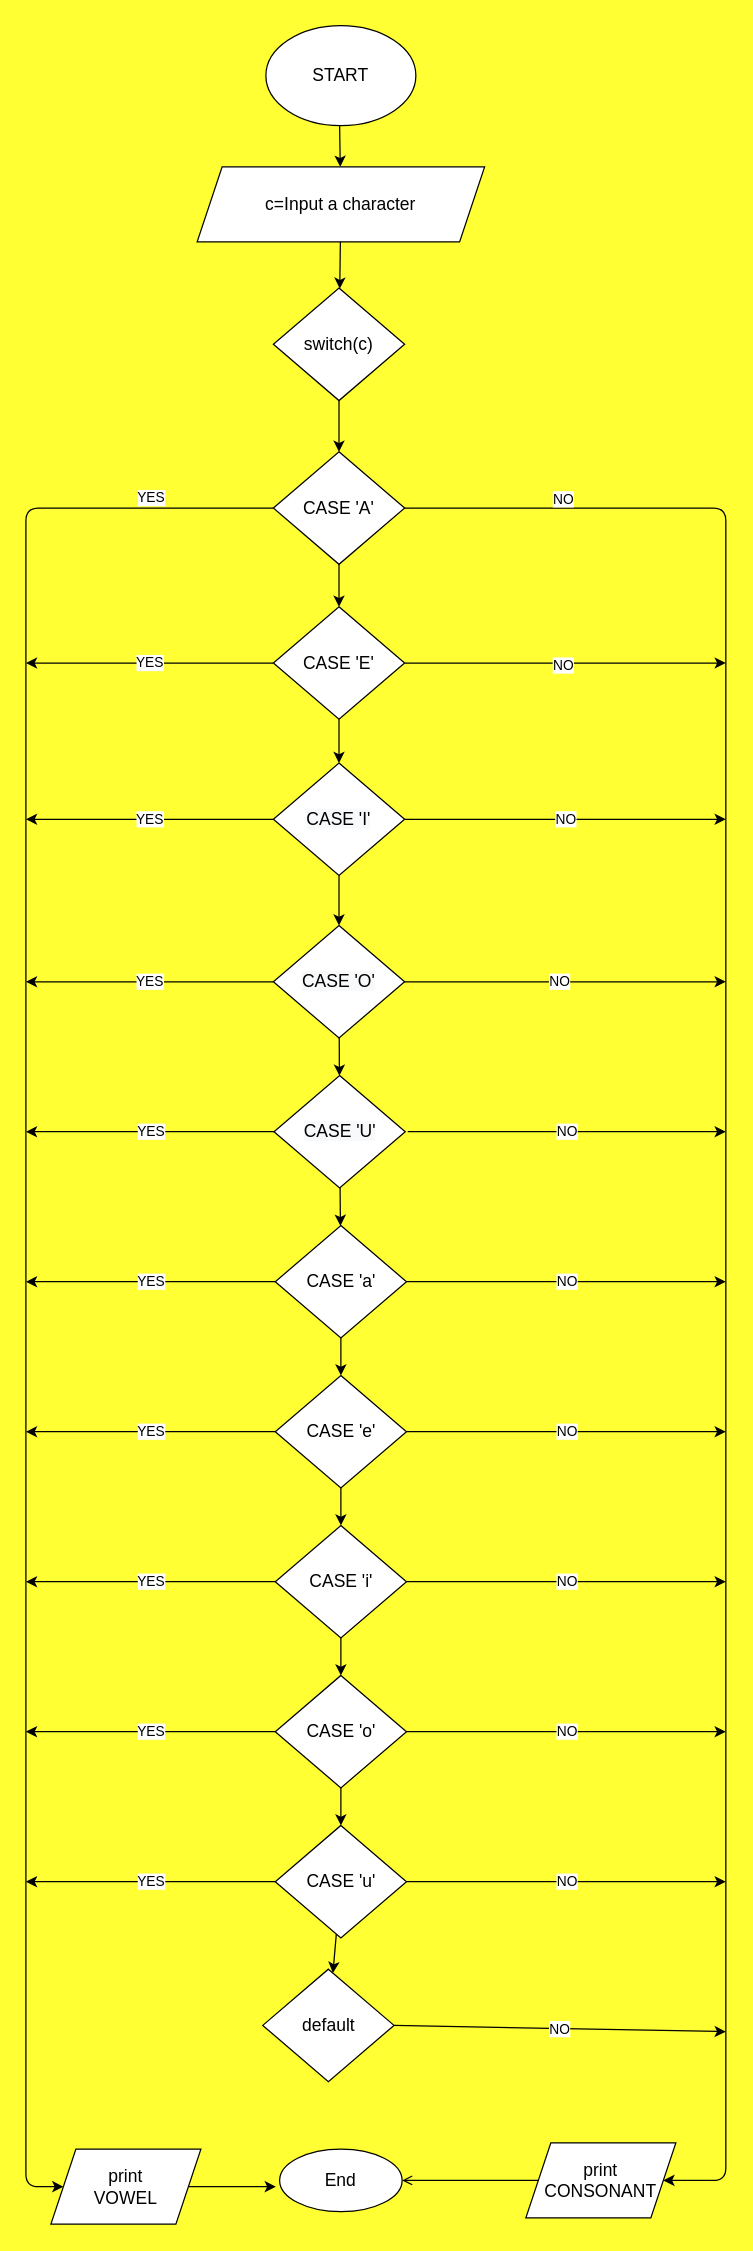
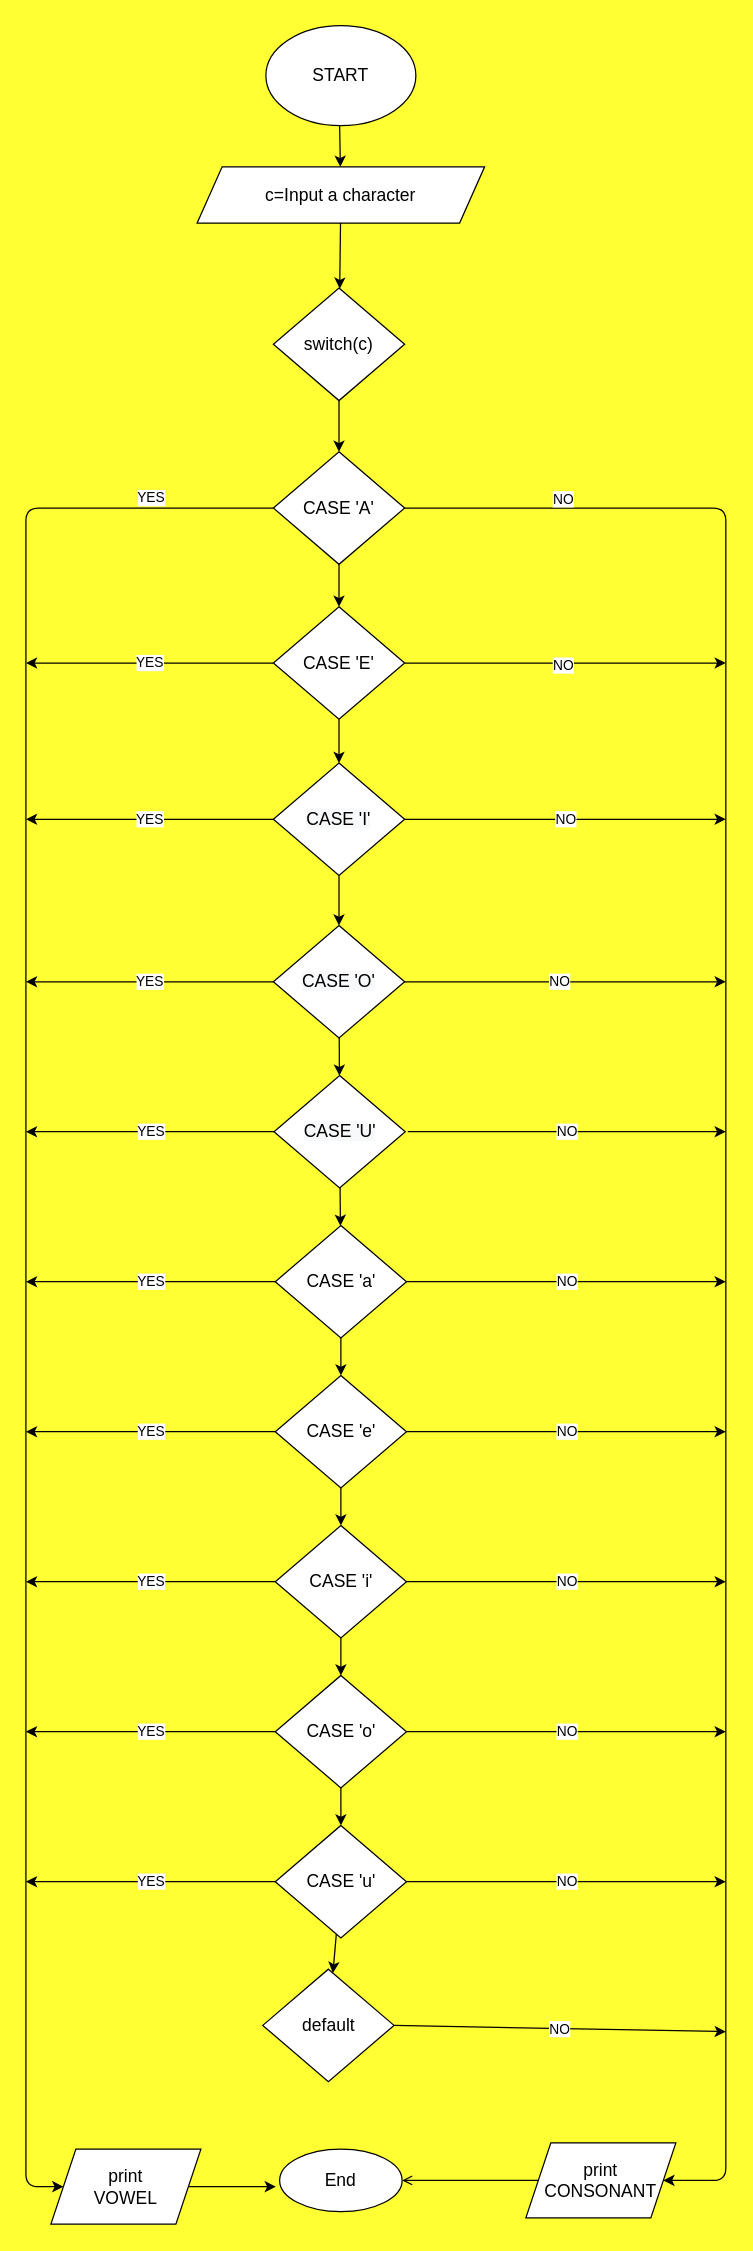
(341, 204) -> (341, 195)
